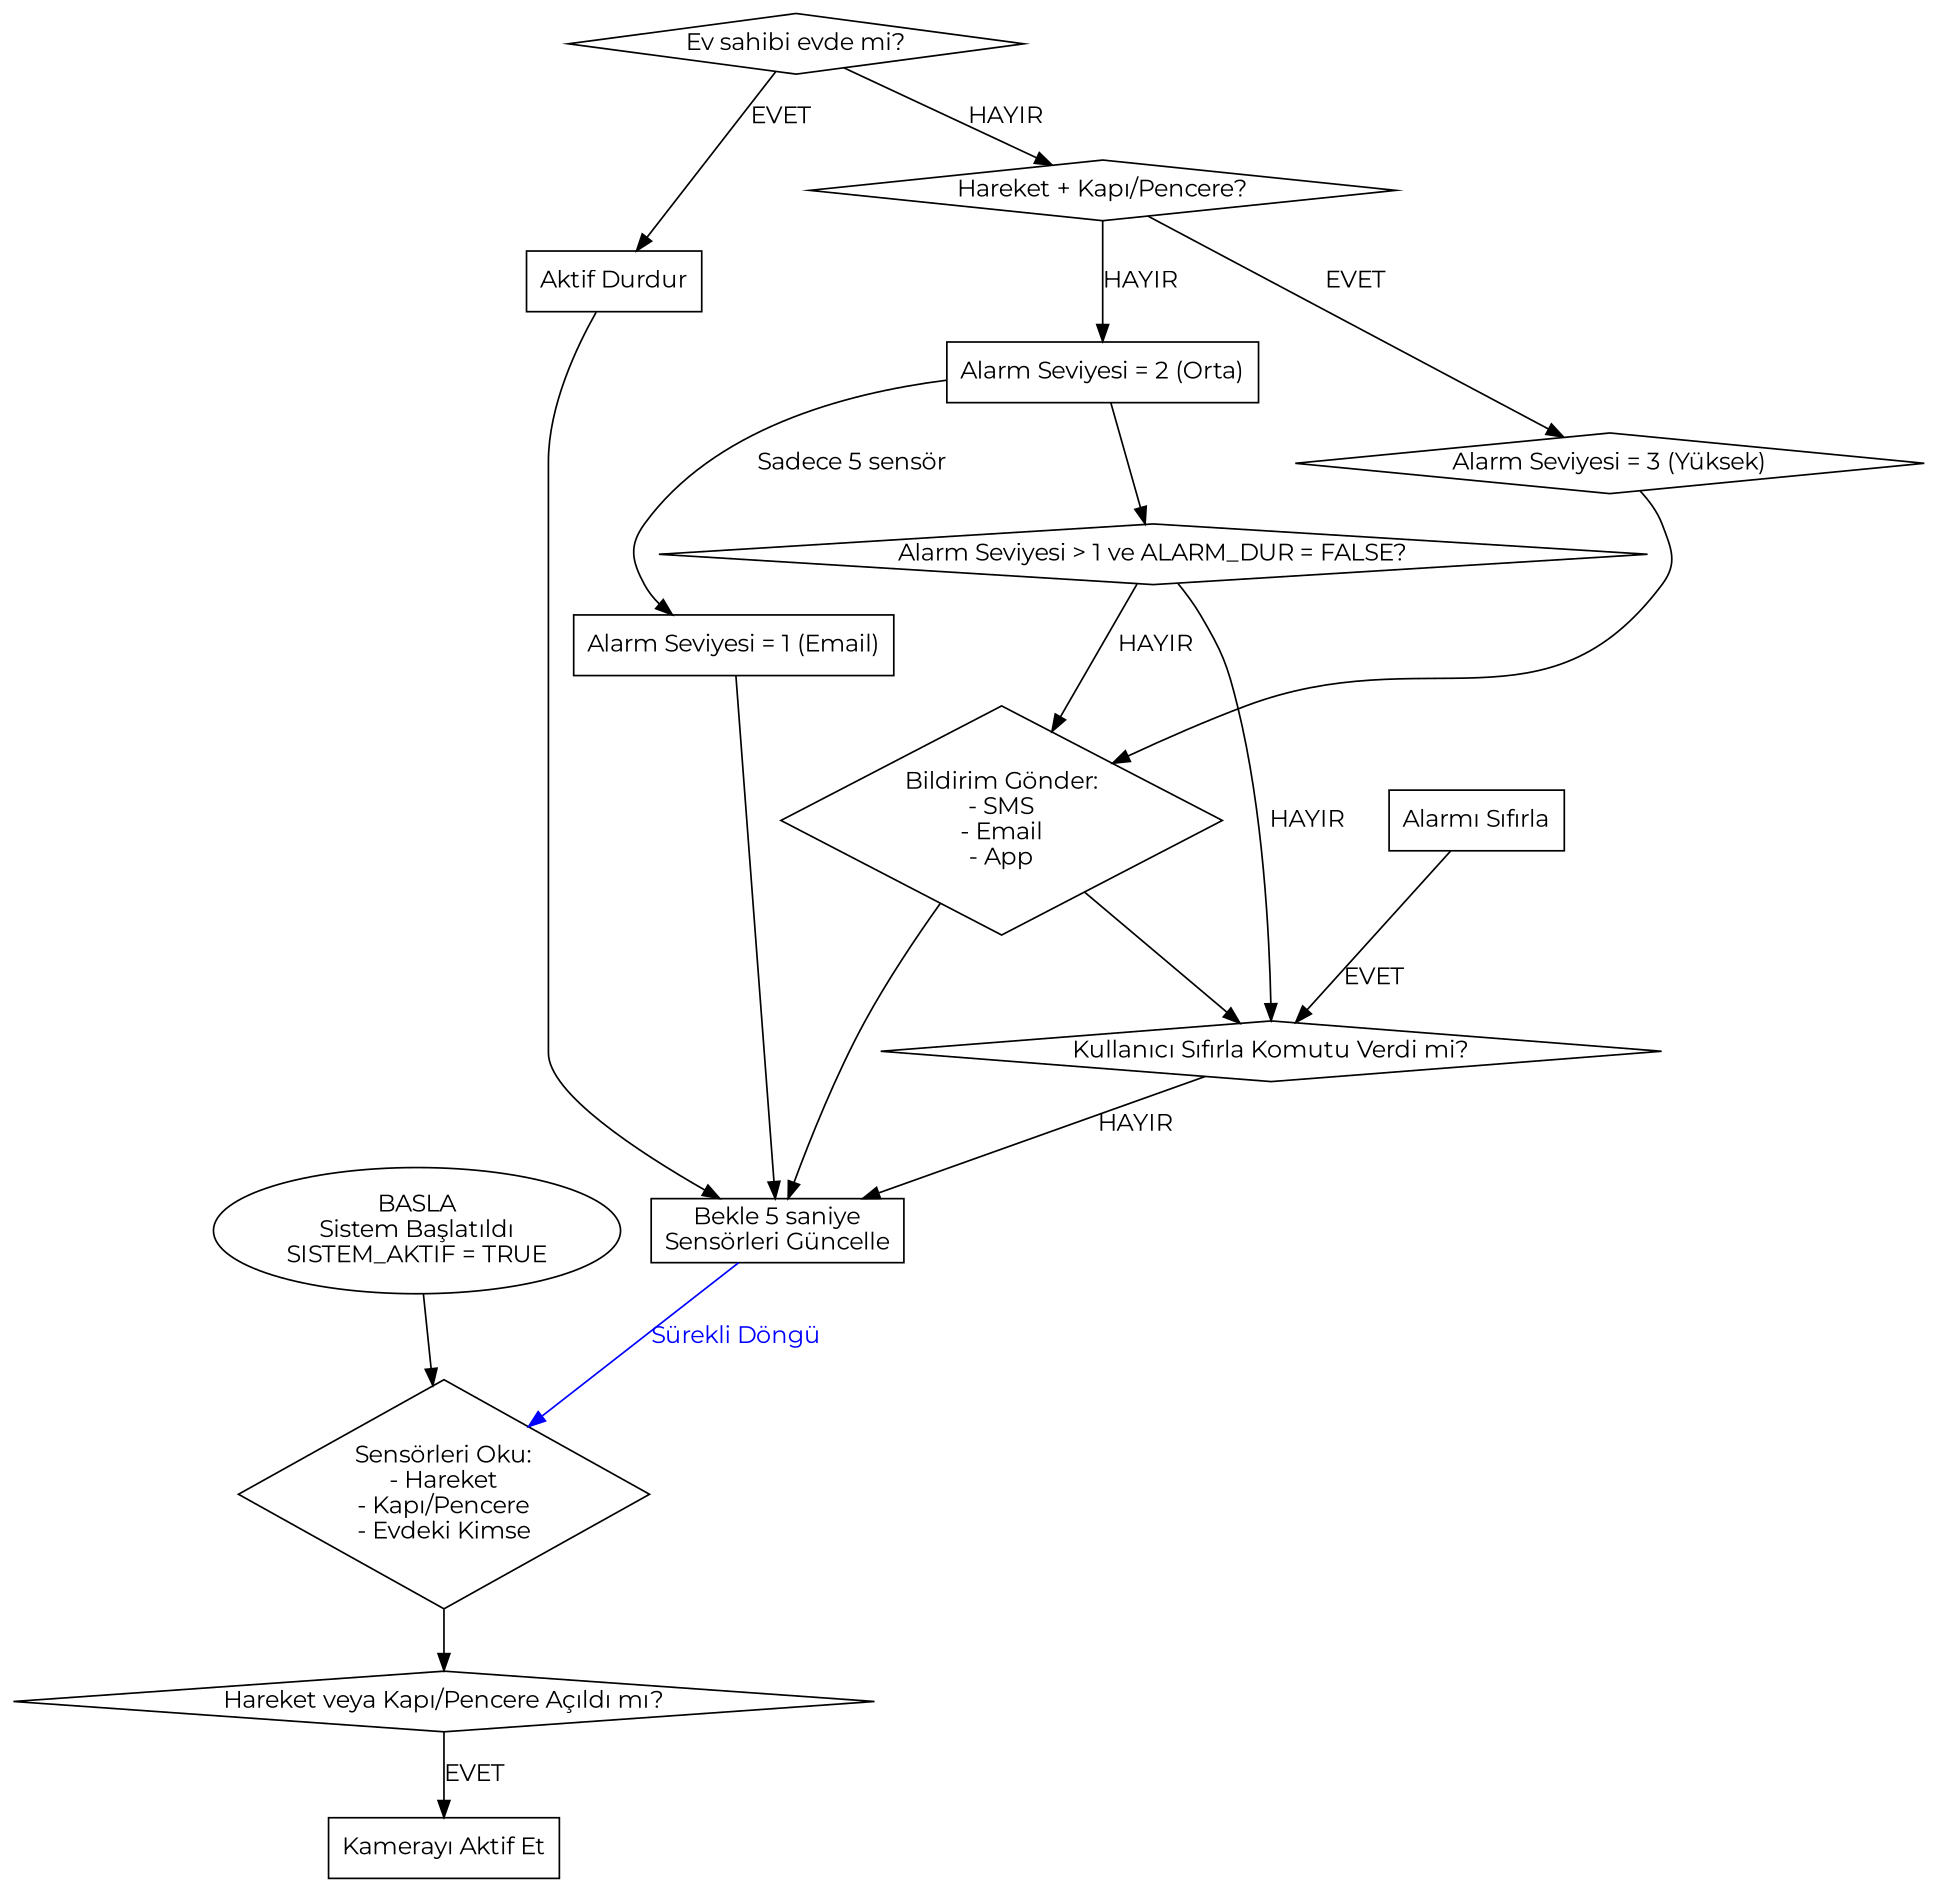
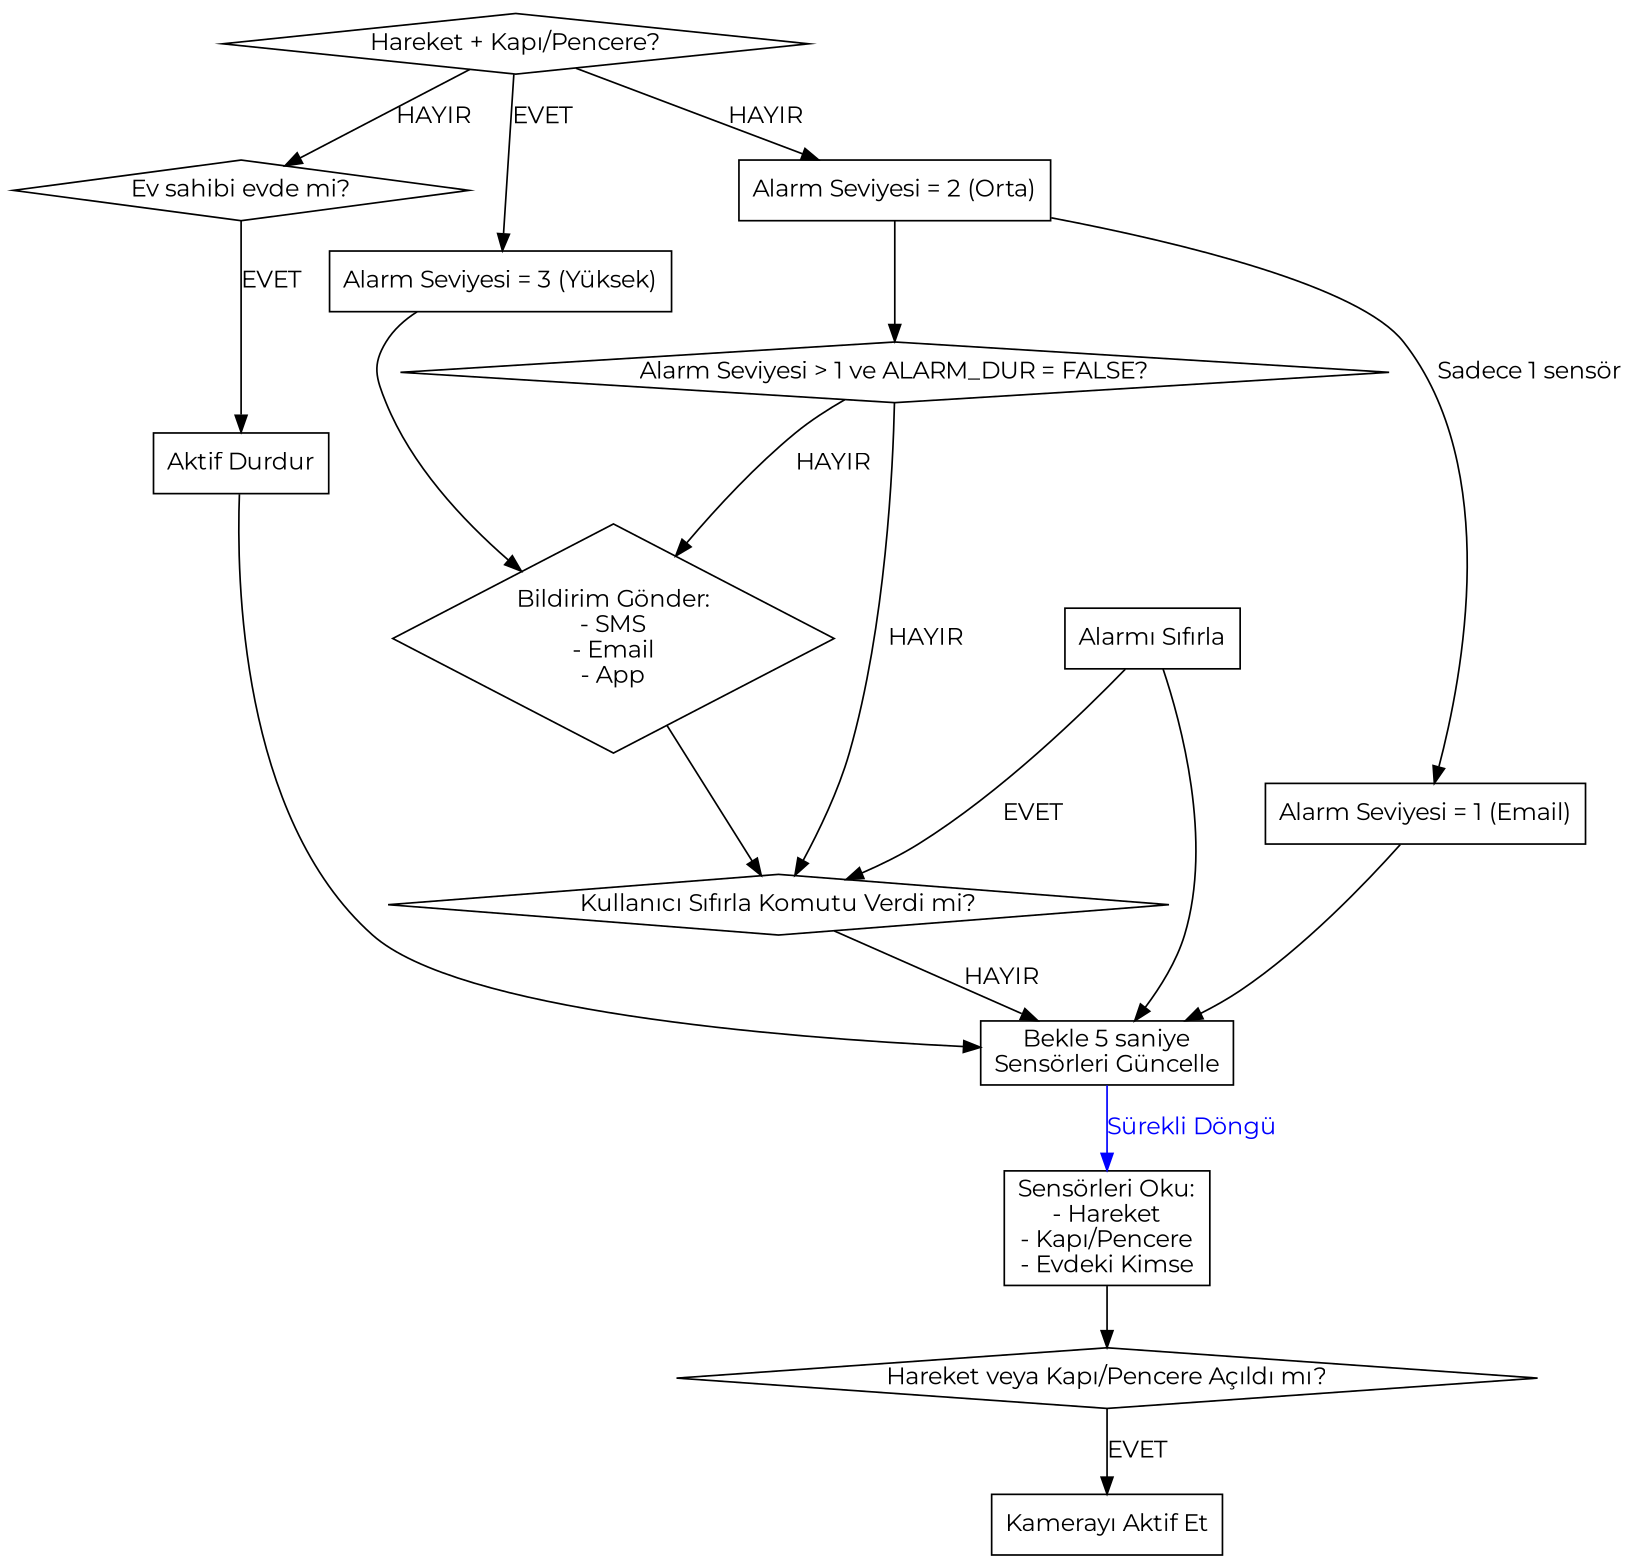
(940, 113) -> (385, 114)
(852, 463) -> (1529, 372)
(1610, 463) -> (501, 281)
(857, 1037) -> (1195, 842)
(417, 1231) -> none
(444, 1494) -> (1107, 1228)
